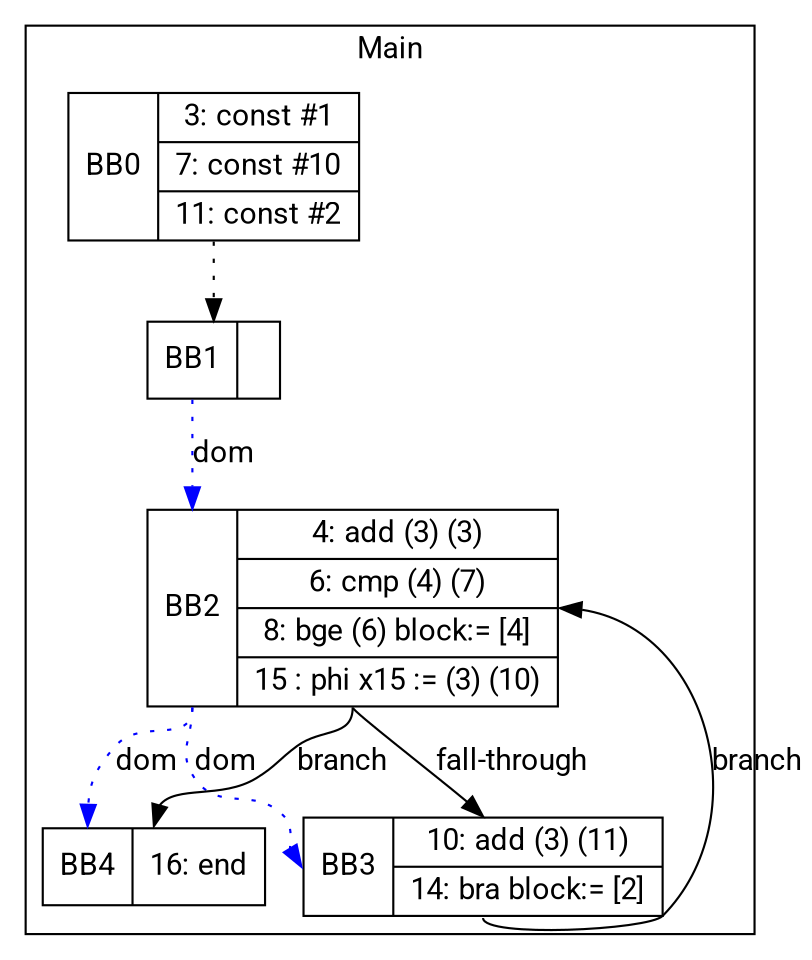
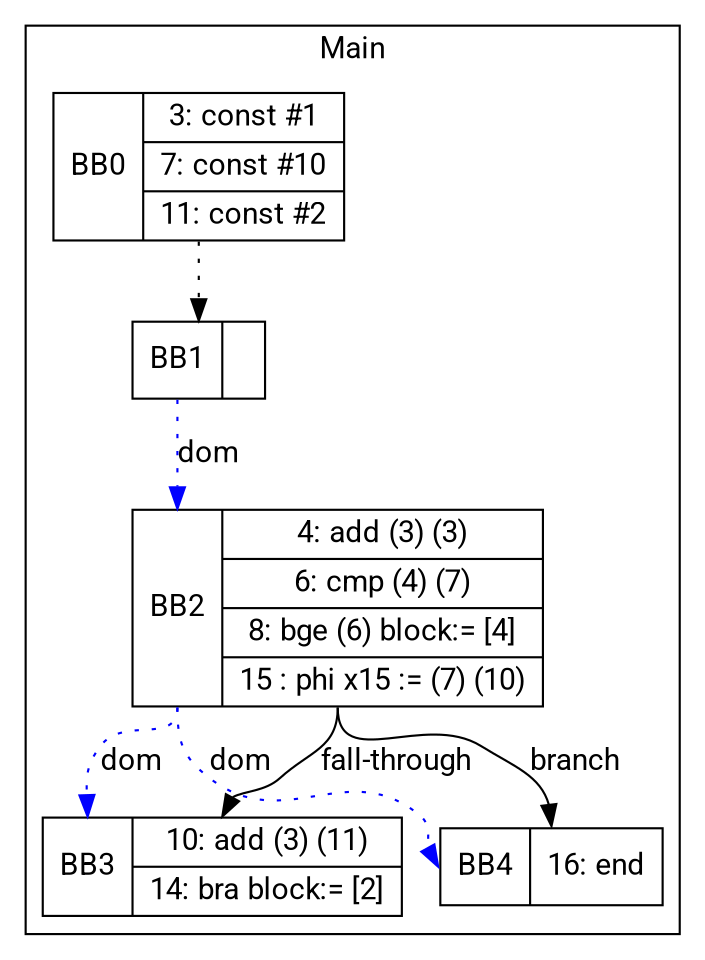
(398, 681) -> (383, 681)
(708, 830) -> none
